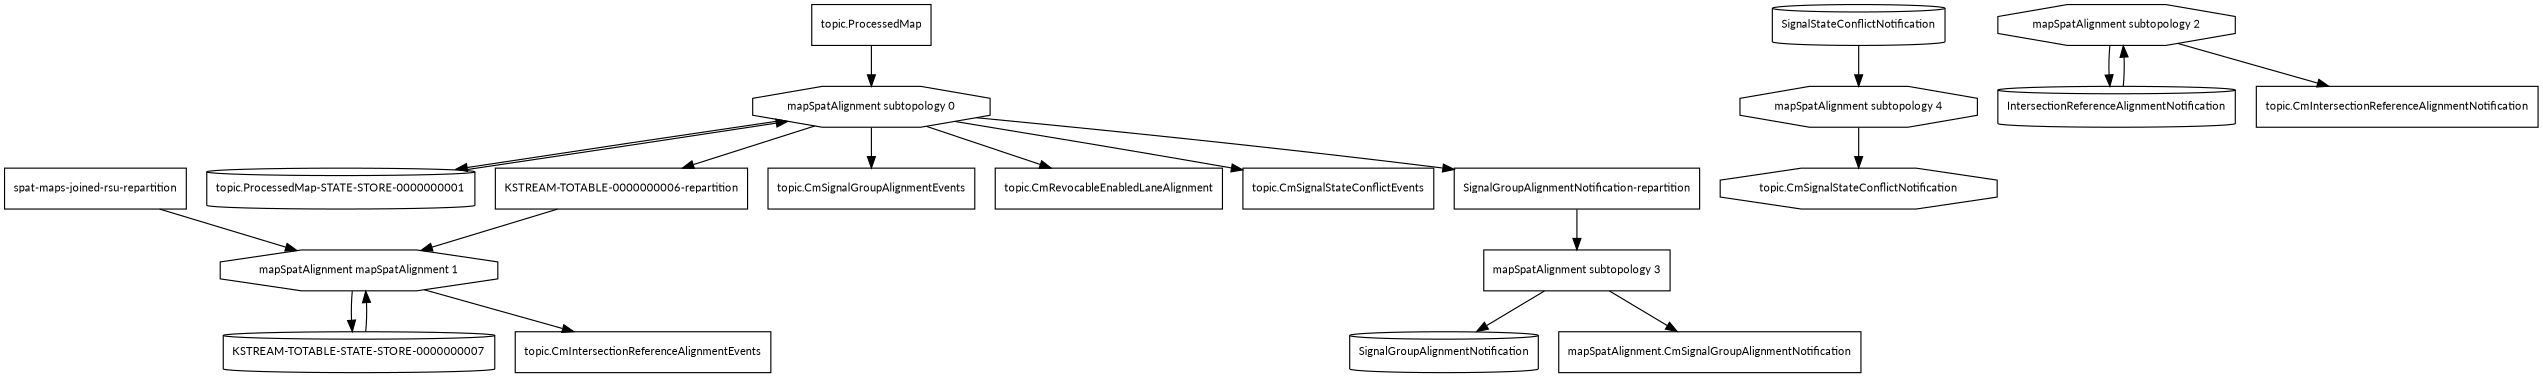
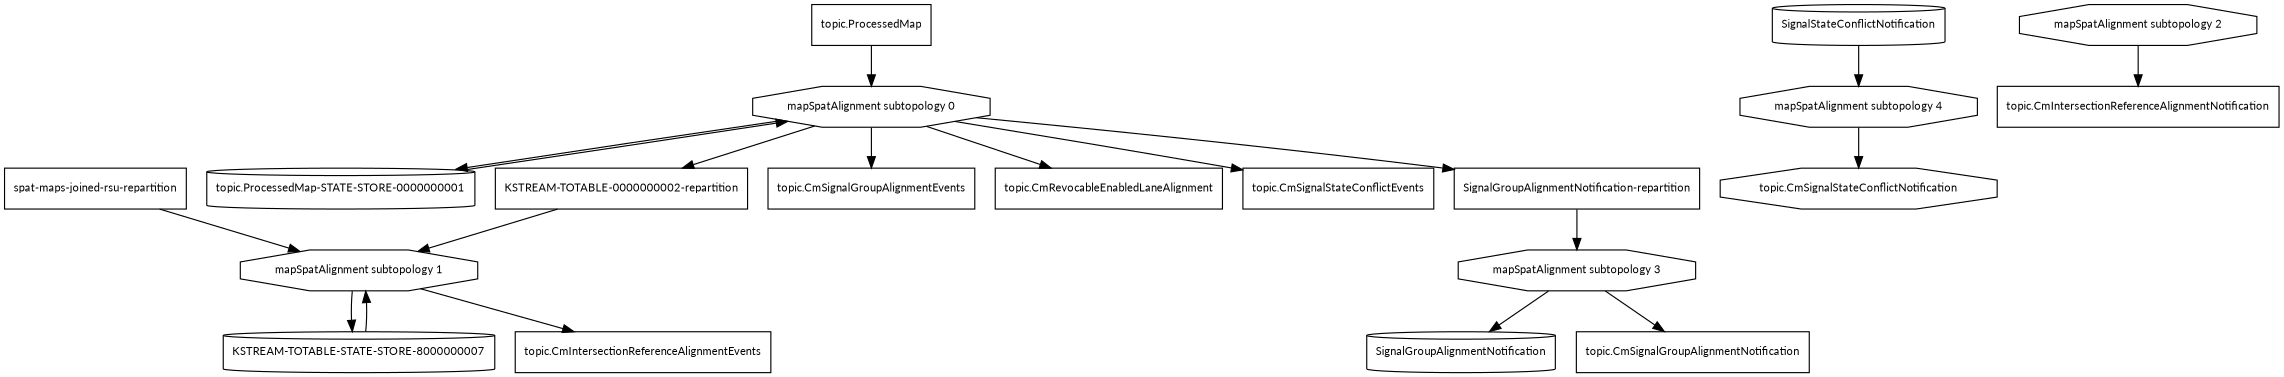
(2117, 107) -> none
(621, 189) -> (621, 189)
(359, 270) -> (359, 270)
(1577, 270) -> (1577, 270)
(359, 352) -> (359, 352)
(1710, 352) -> (1693, 352)
